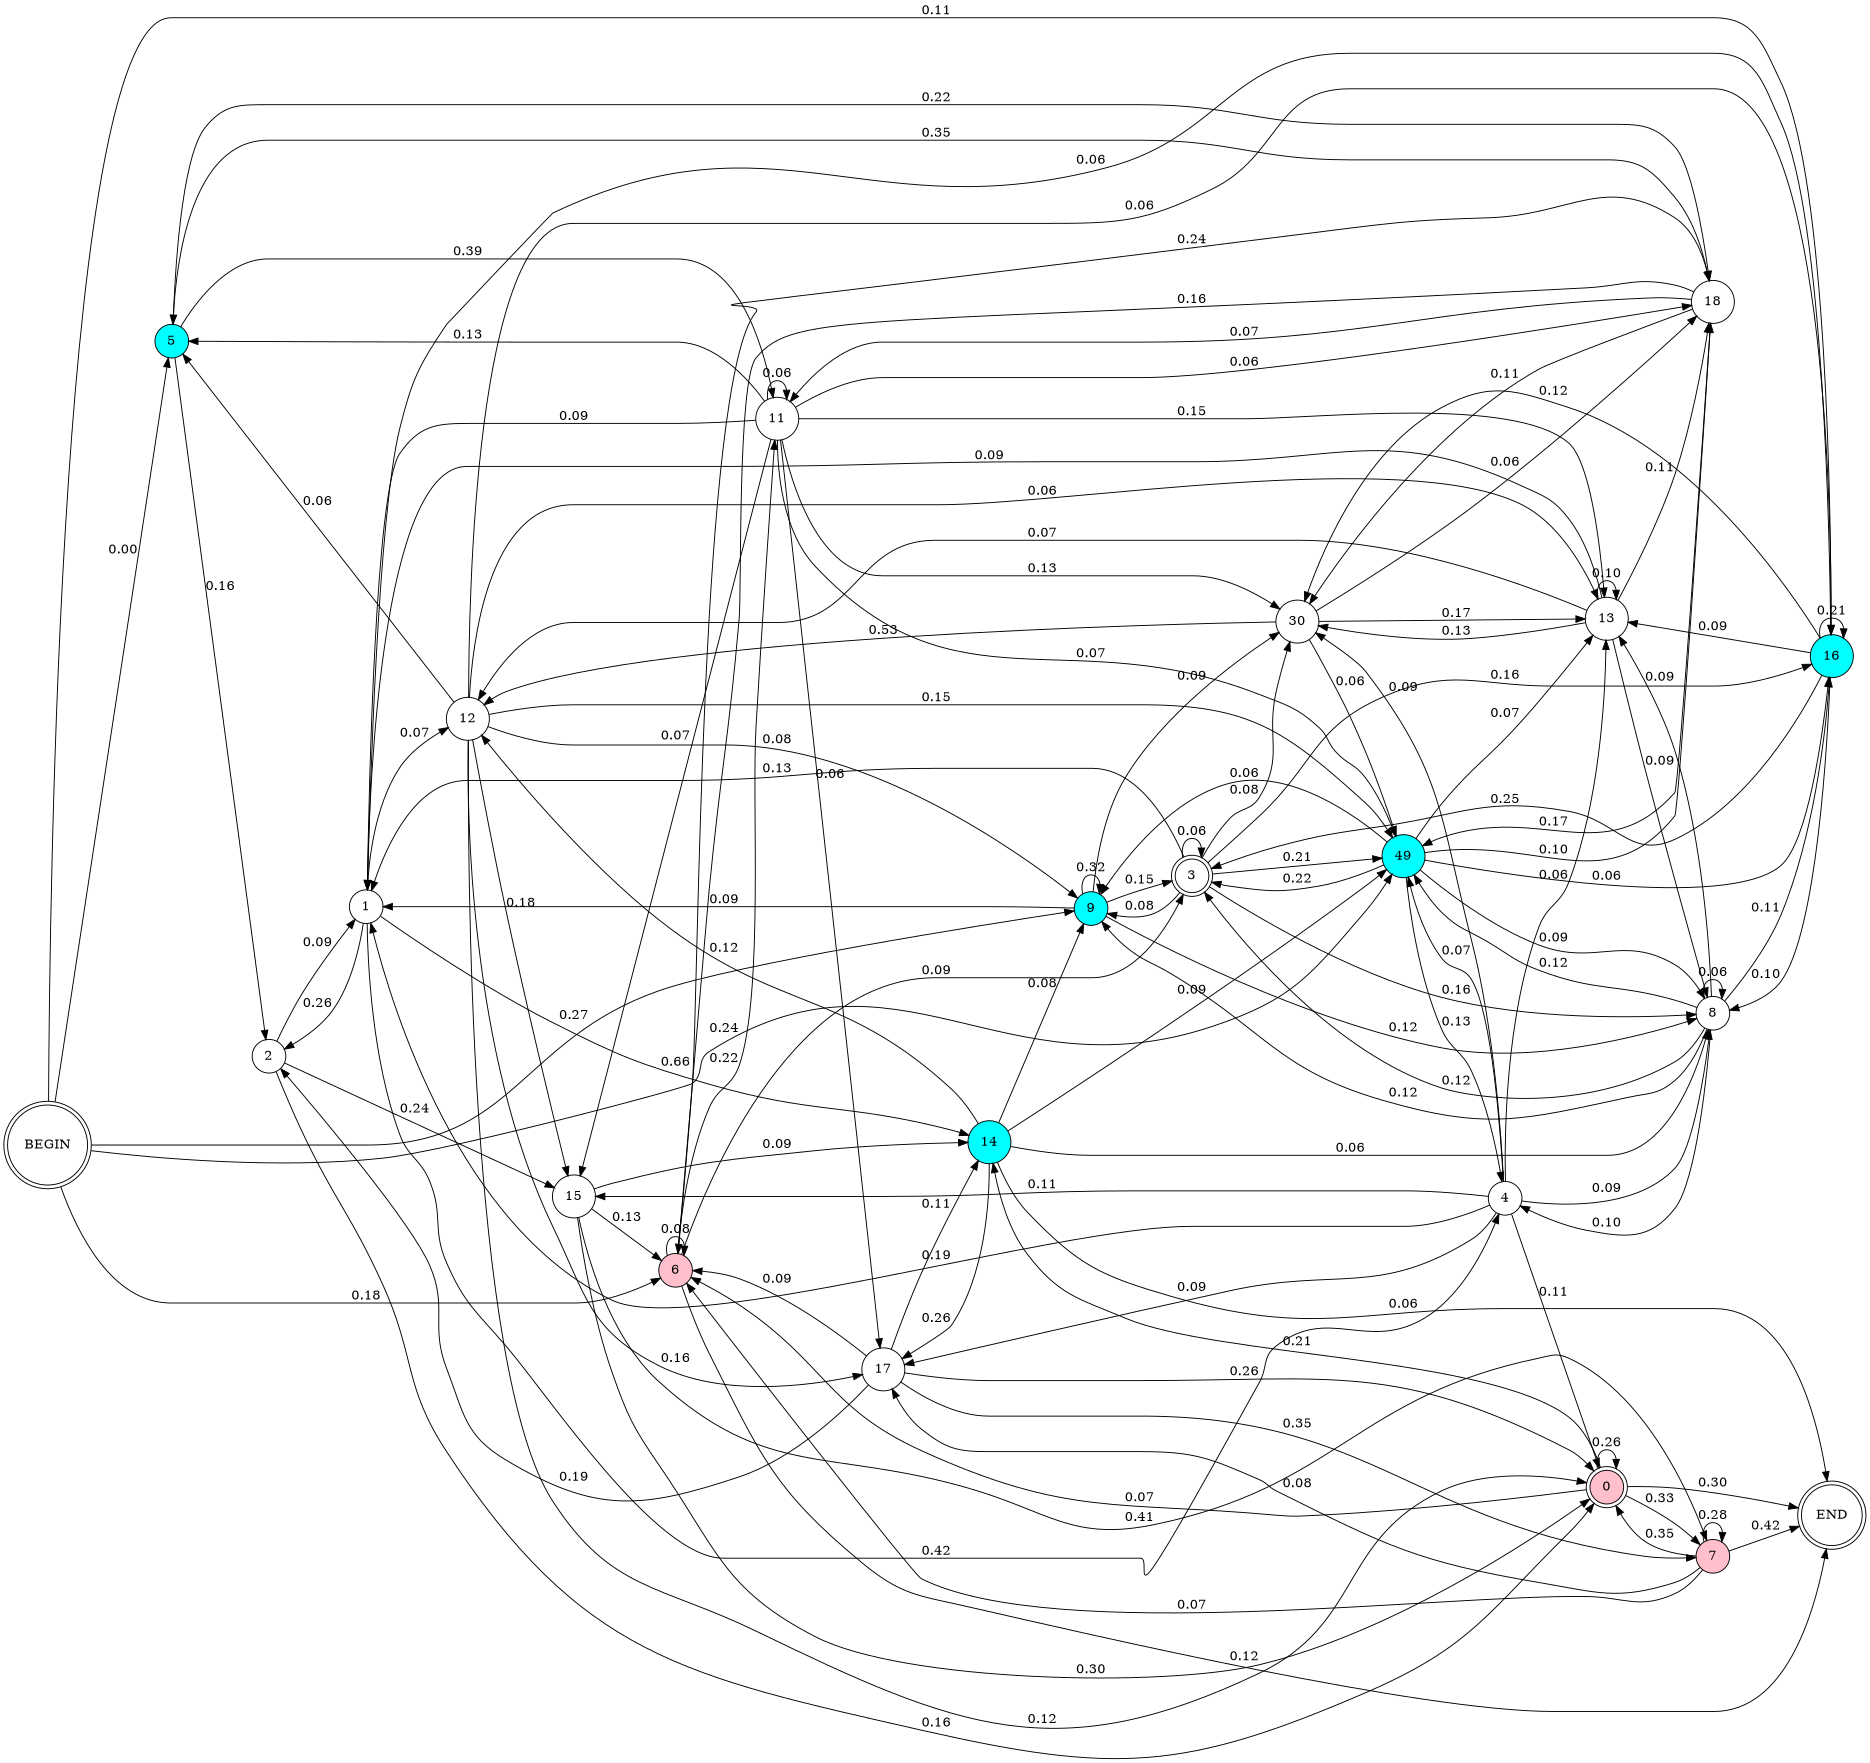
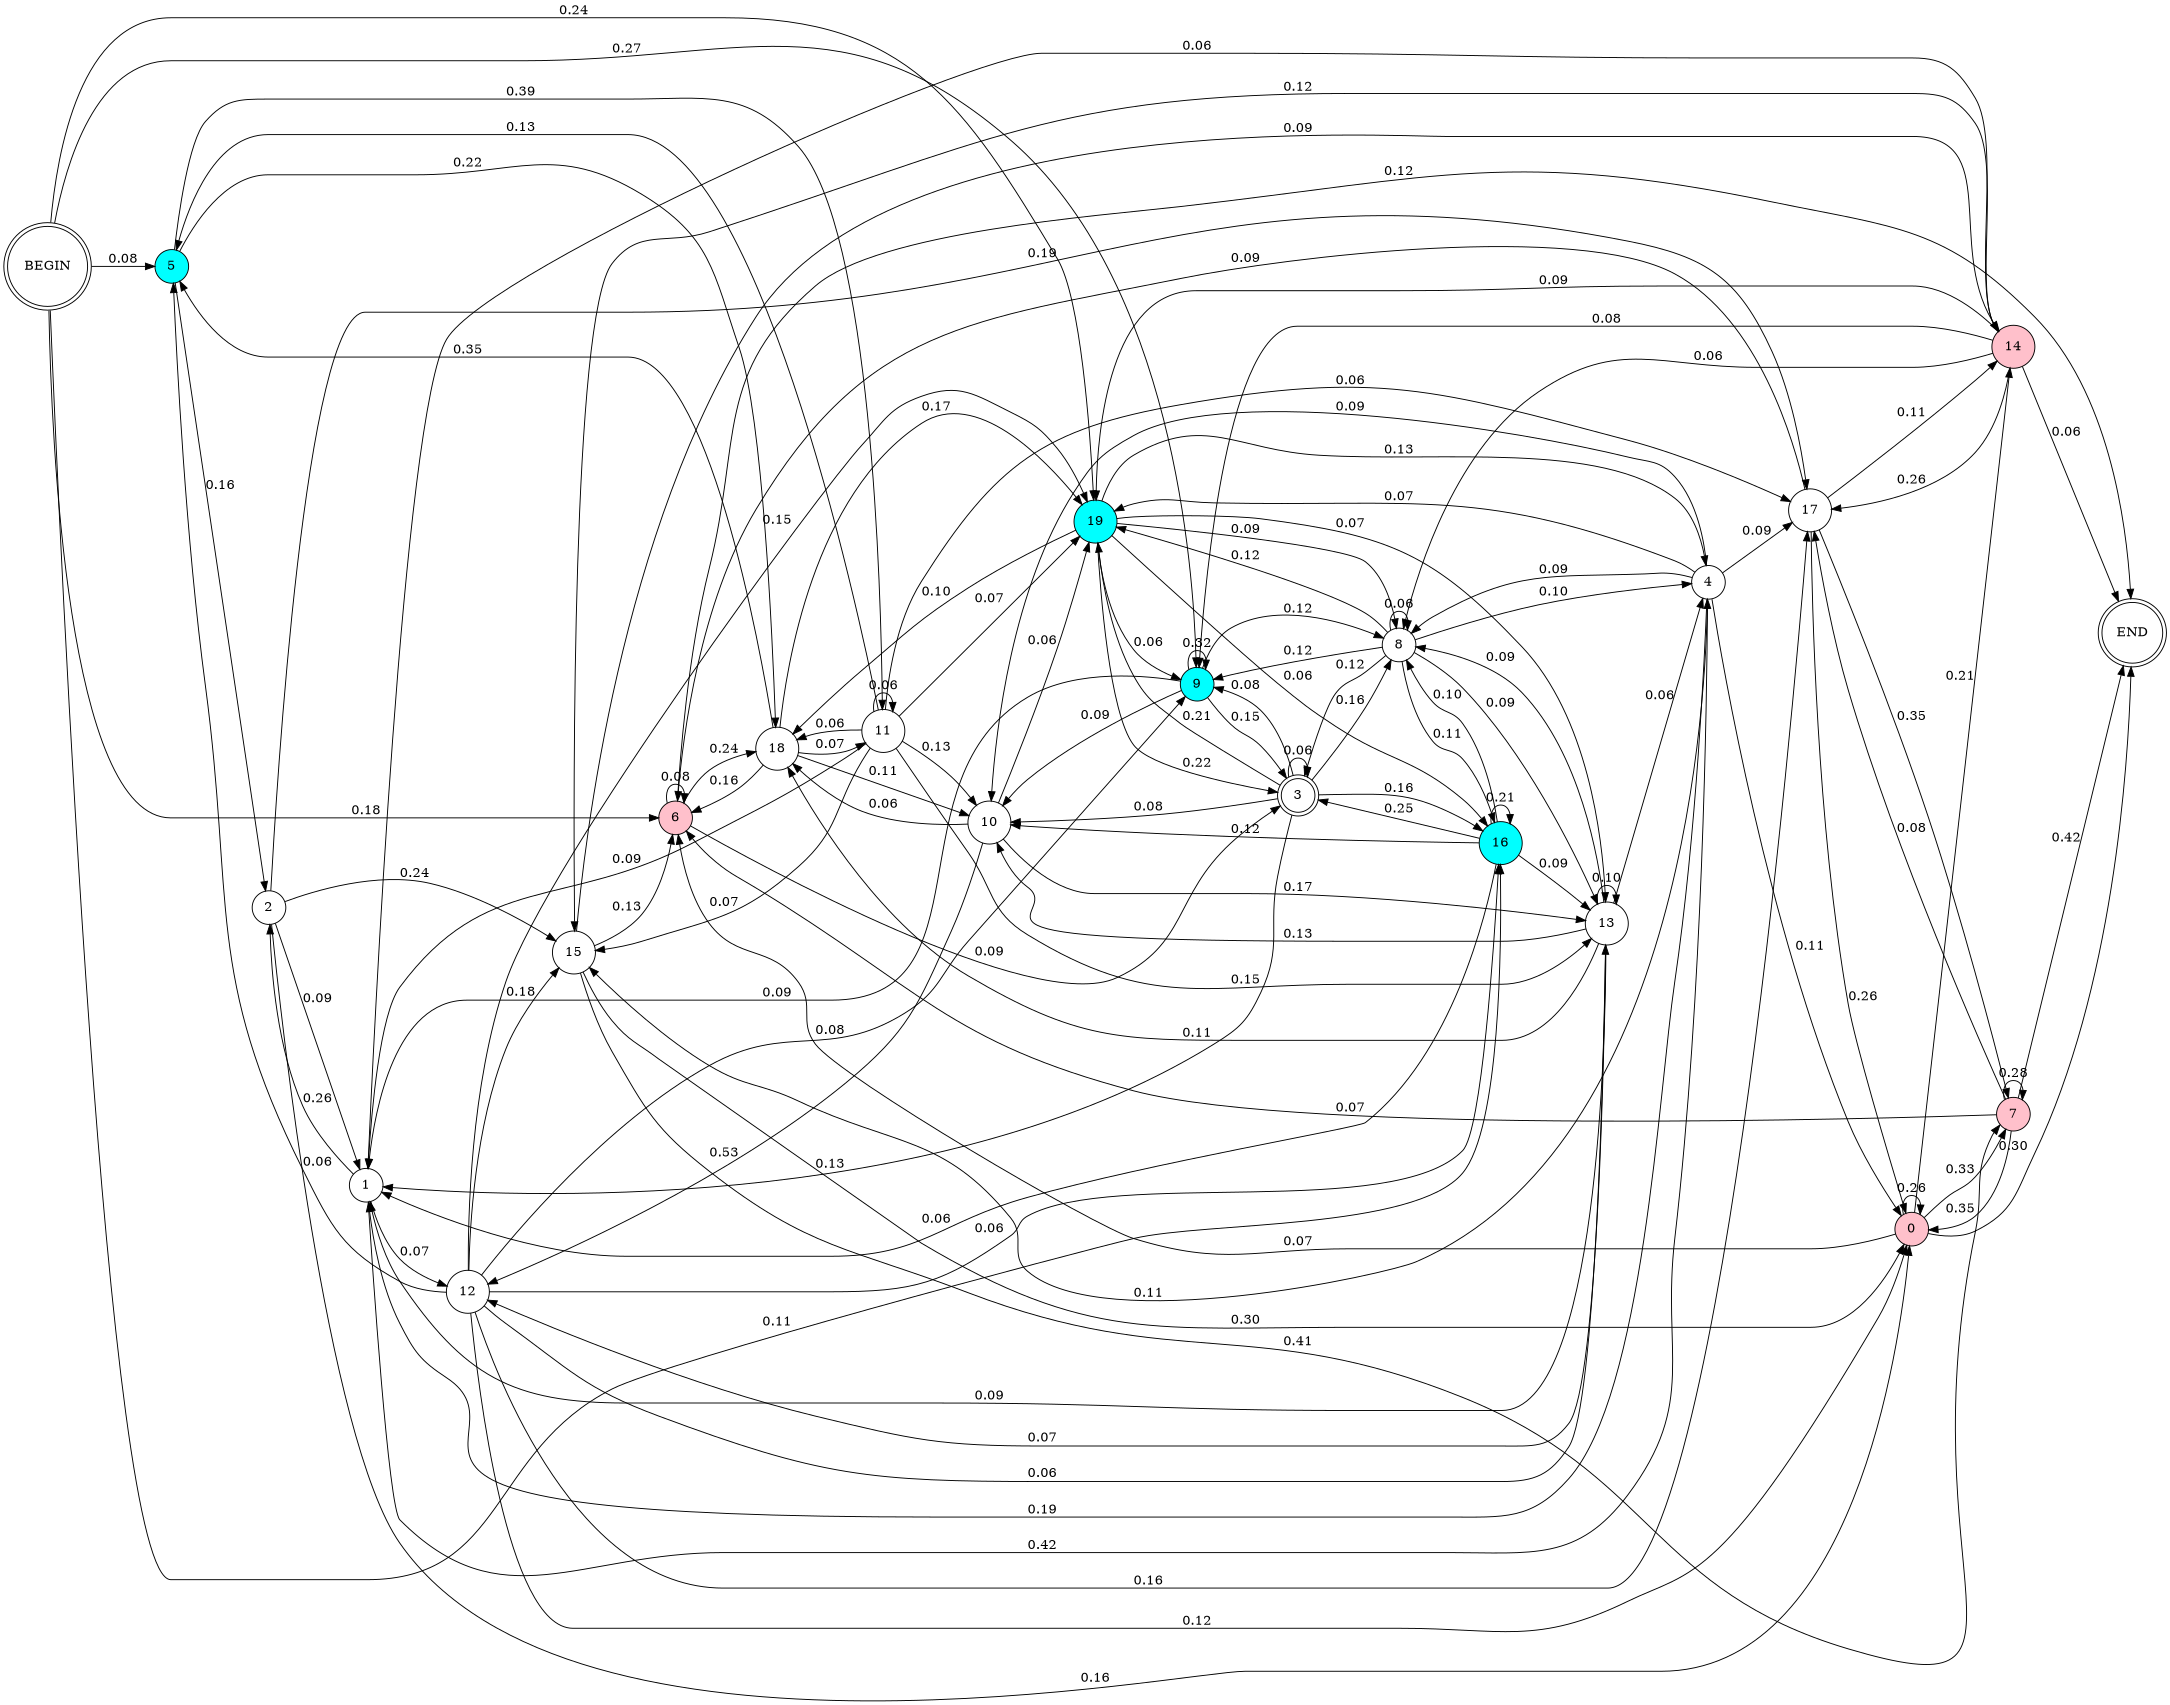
(123, 550) -> (123, 259)
(1297, 622) -> (989, 823)
(1403, 856) -> (1095, 522)
(755, 859) -> none
(1547, 913) -> (1657, 755)
(716, 958) -> (1062, 120)
(676, 1062) -> (1197, 46)
(989, 1142) -> (2013, 347)
(486, 1445) -> (866, 295)
(1607, 1487) -> (1912, 1229)
